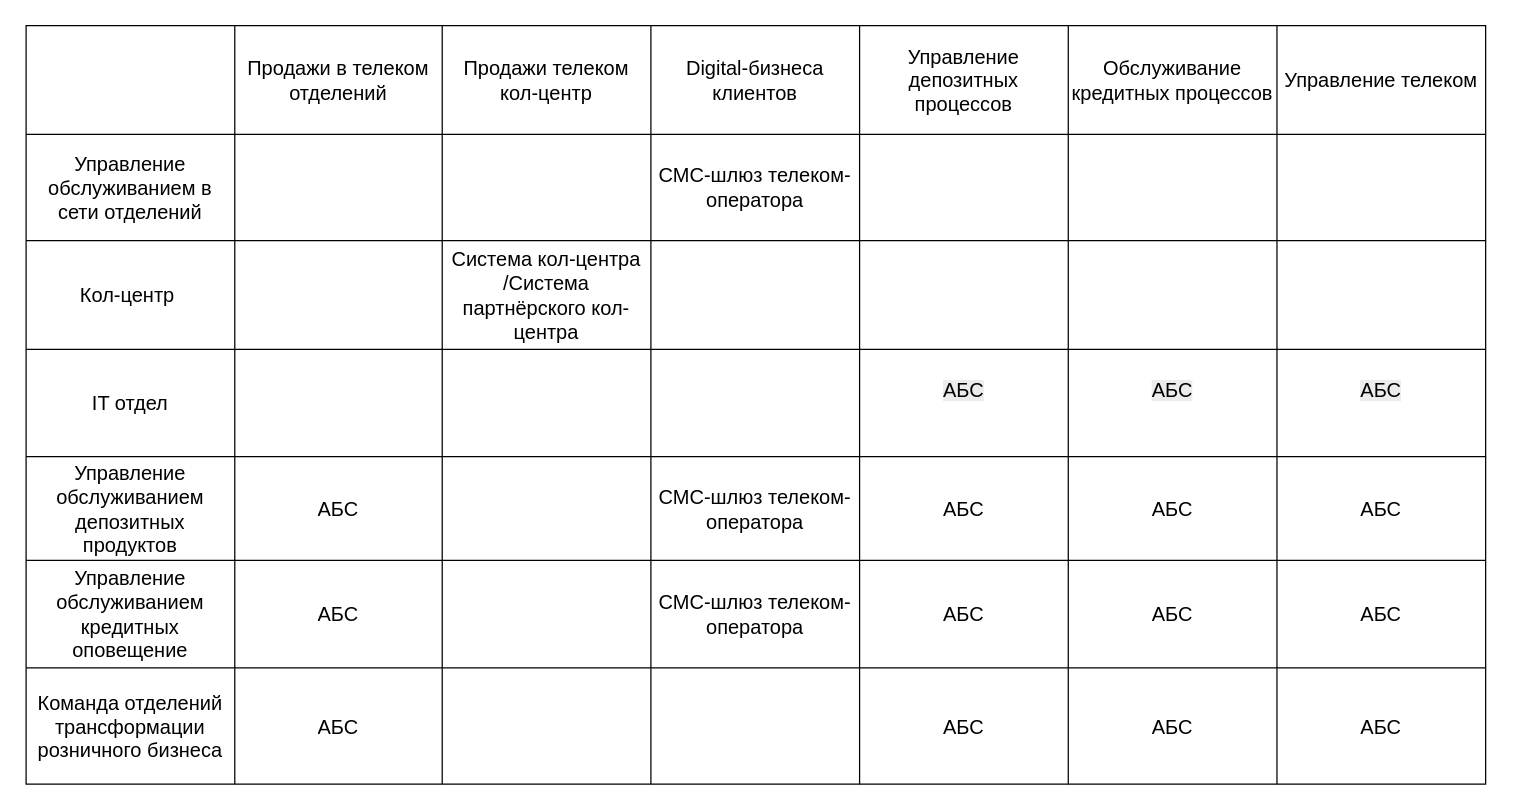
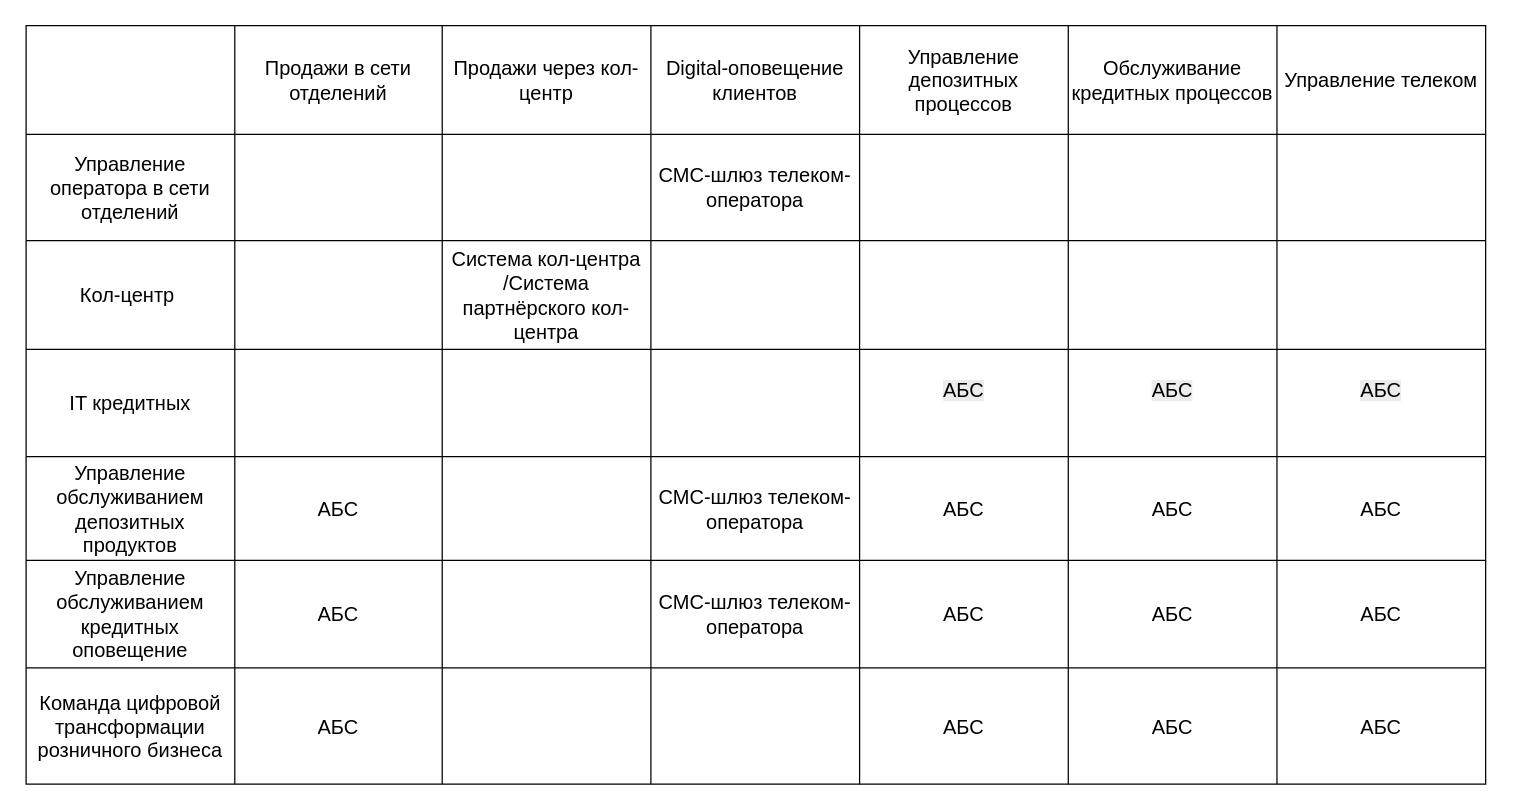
(338, 81) -> (338, 81)
(546, 81) -> (546, 81)
(755, 81) -> (755, 81)
(130, 188) -> (130, 188)
(130, 403) -> (130, 403)
(130, 727) -> (130, 727)
